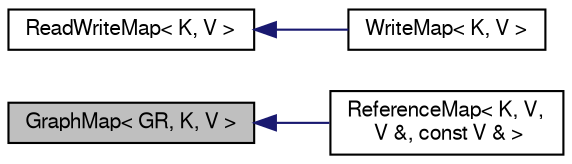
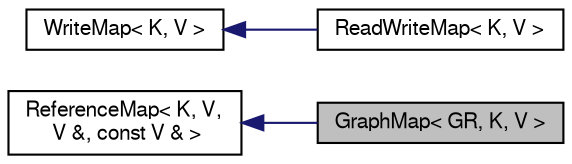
(312, 30) -> (281, 30)
(303, 123) -> (291, 123)
